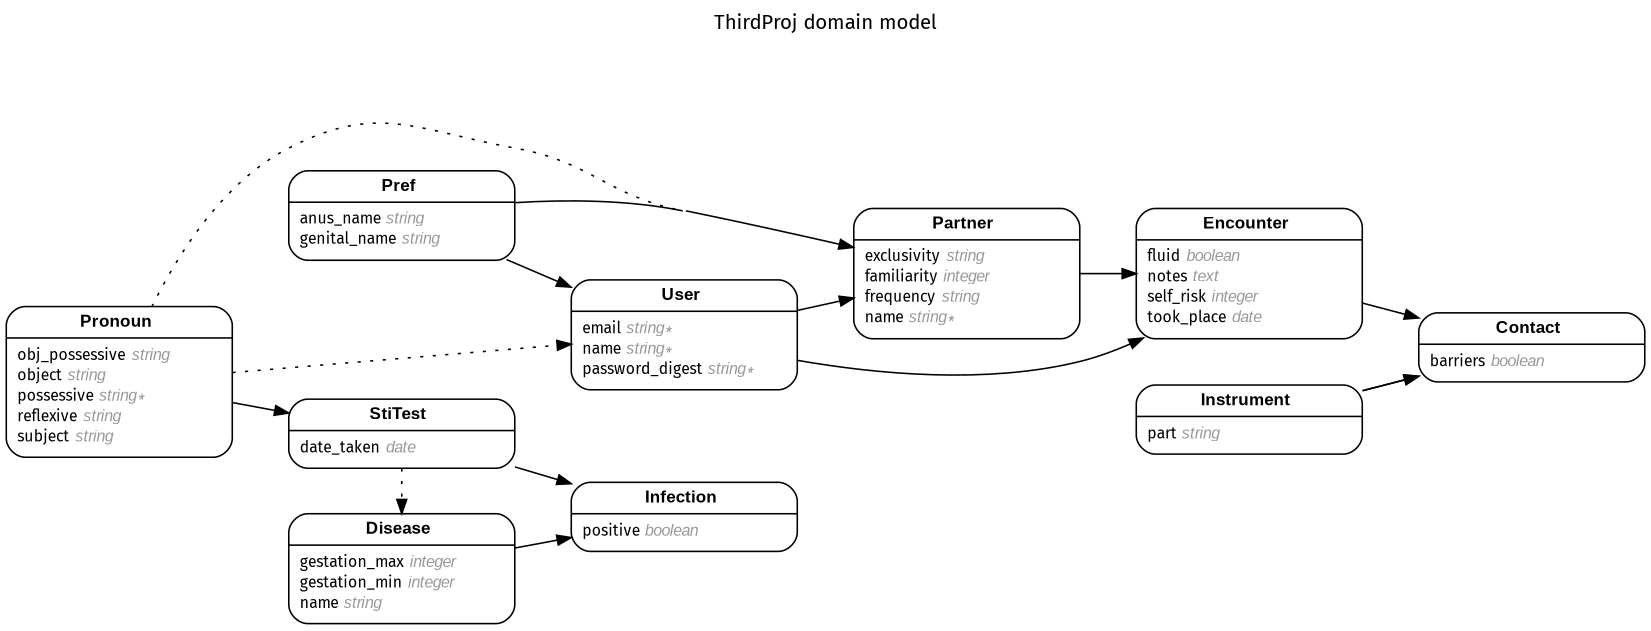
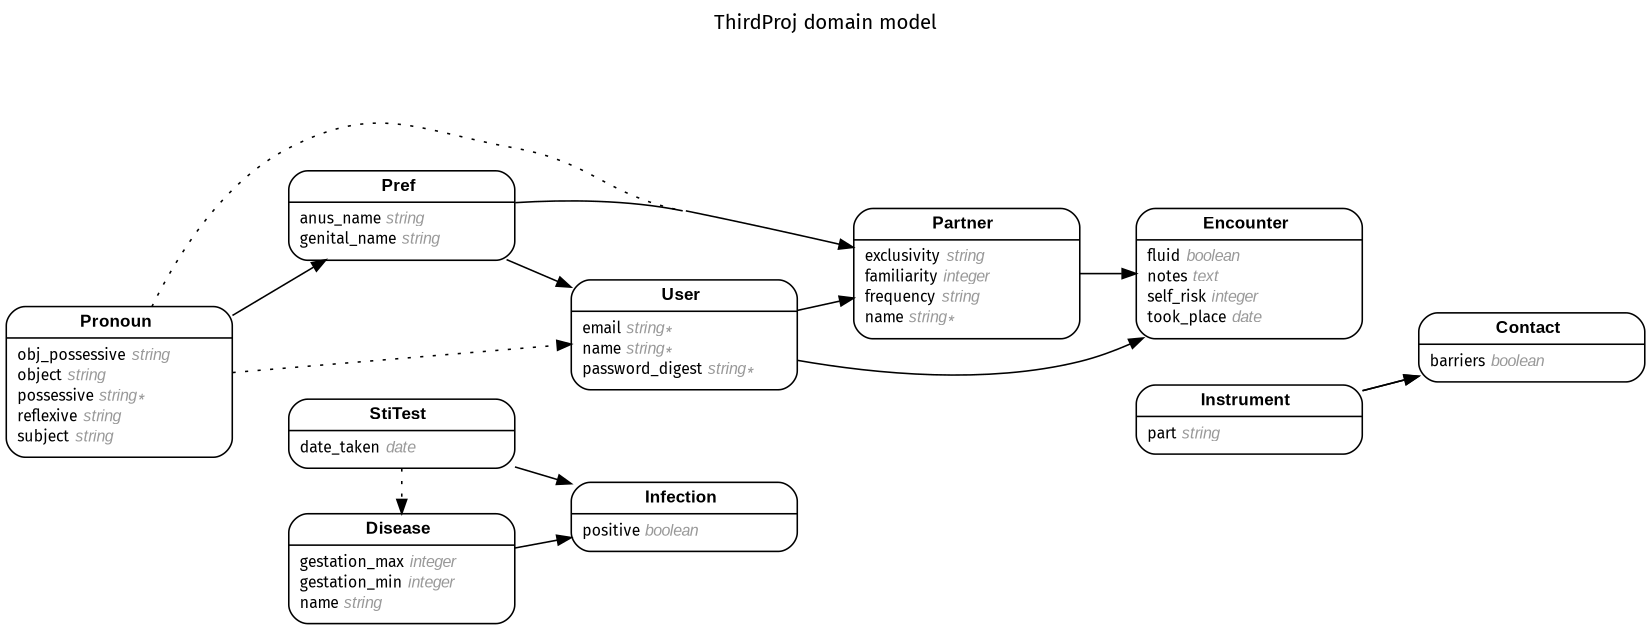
(1384, 309) -> none
(254, 407) -> (273, 291)
